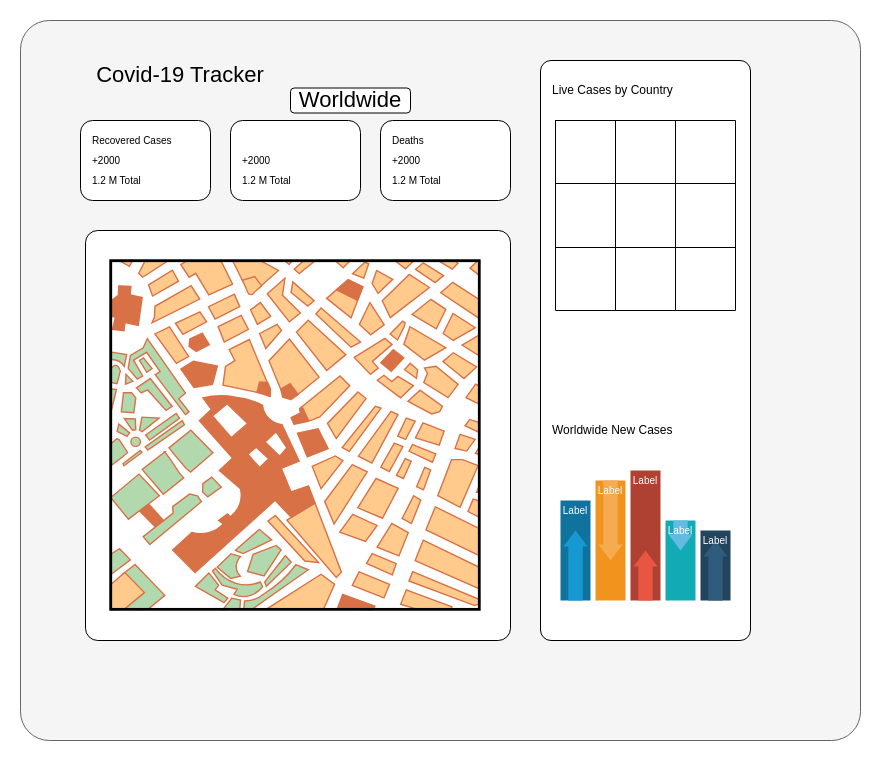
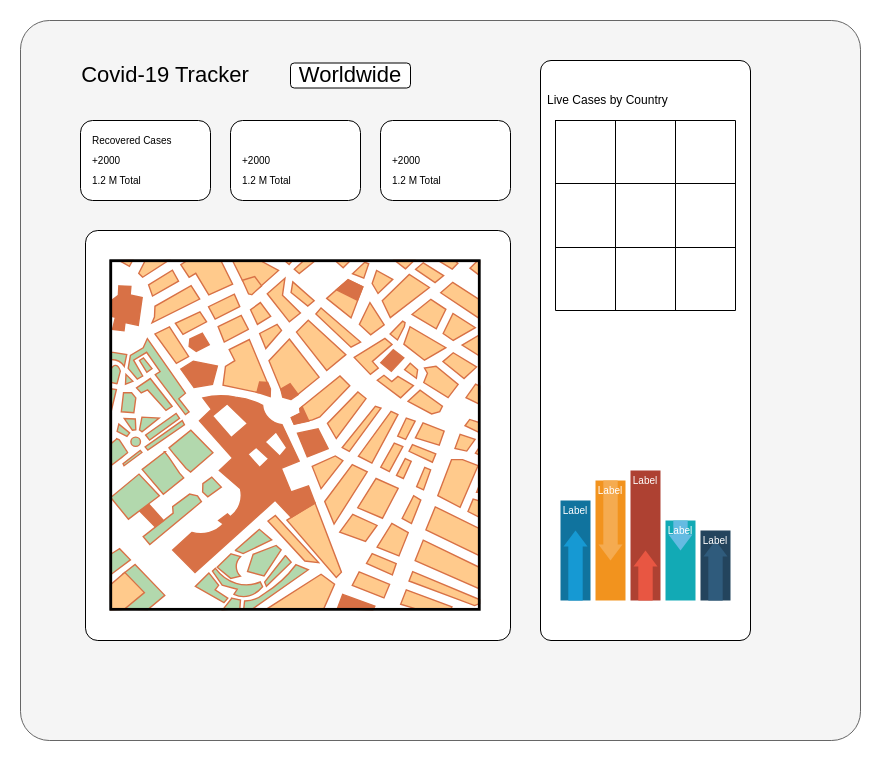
(181, 76) -> (166, 76)
(631, 91) -> (626, 101)
(351, 101) -> (351, 76)
(446, 141) -> none
(631, 431) -> none
